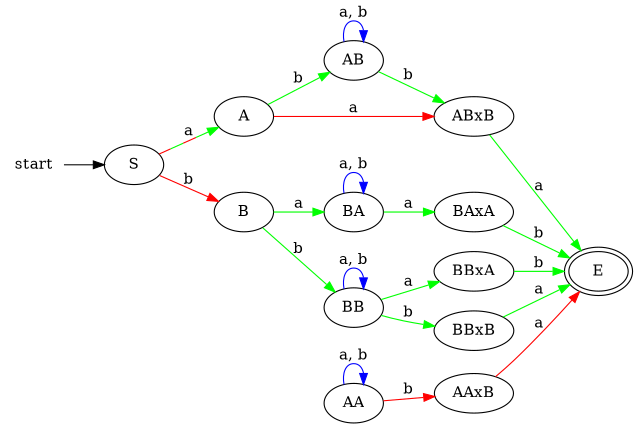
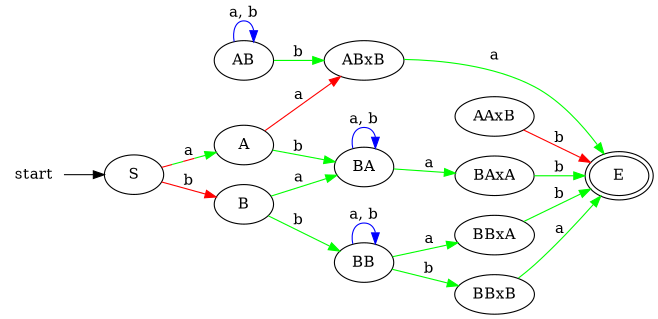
(294, 91) -> (298, 155)
(539, 324) -> (560, 138)
(354, 403) -> none
